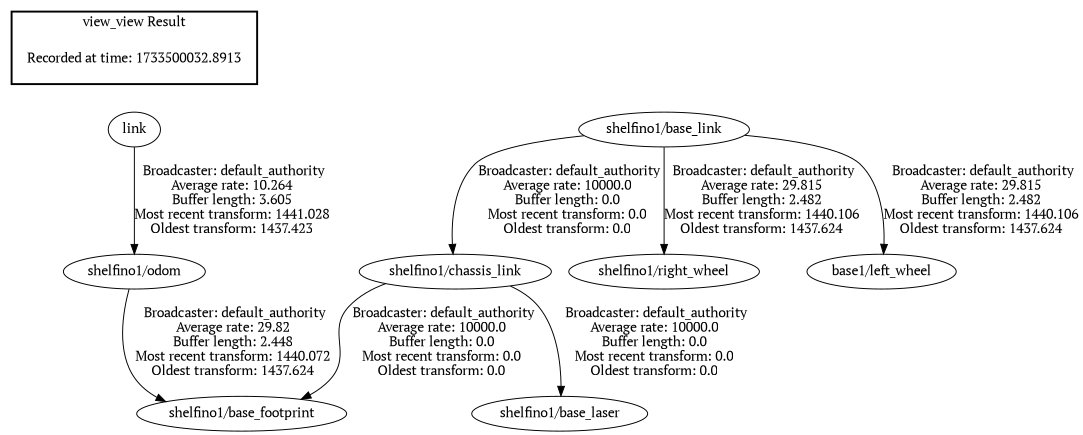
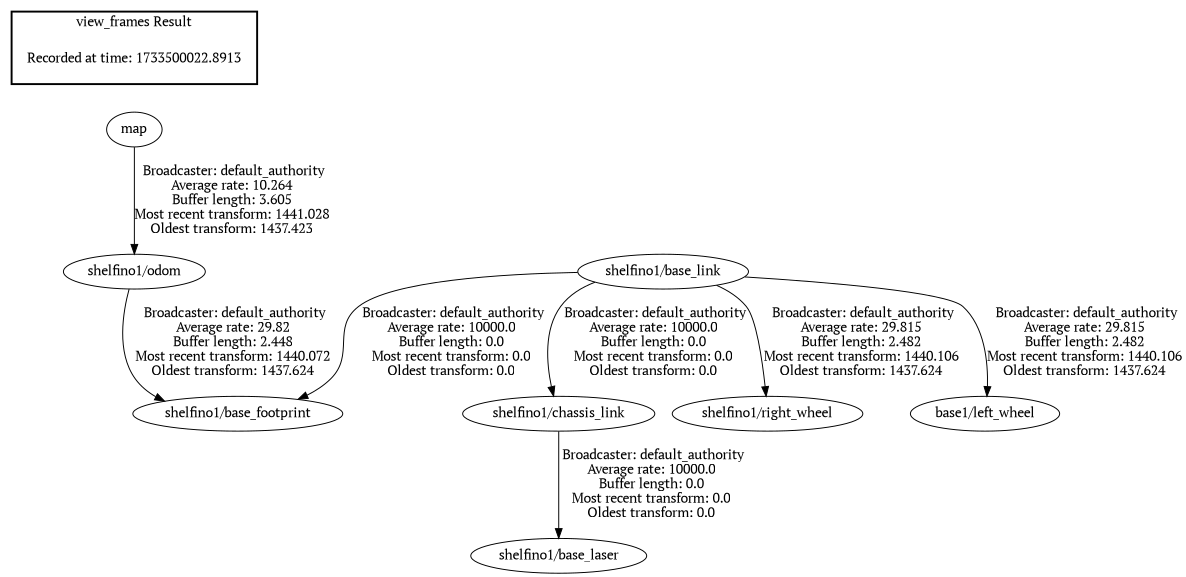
(134, 23) -> (134, 23)
(134, 59) -> (134, 59)
(134, 130) -> (134, 130)
(339, 334) -> (412, 287)
